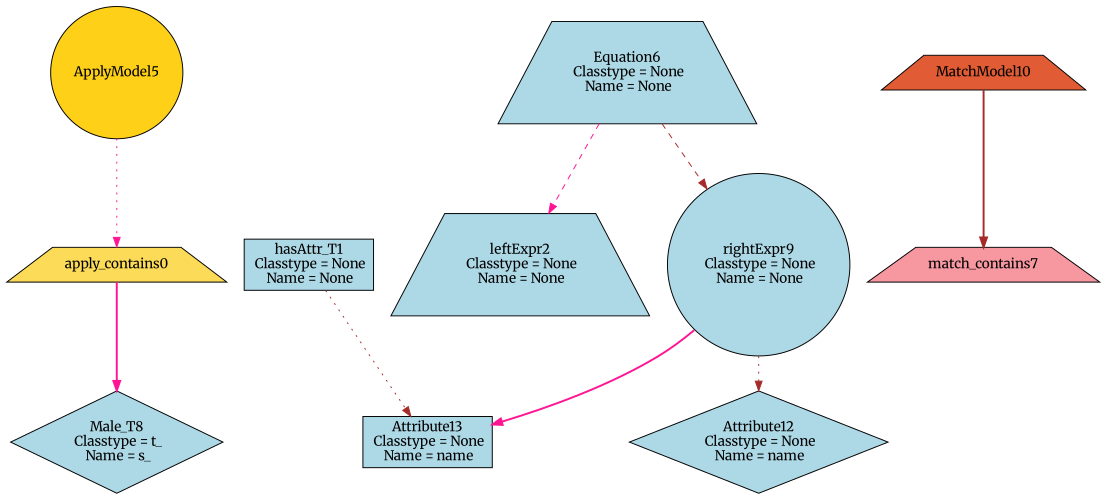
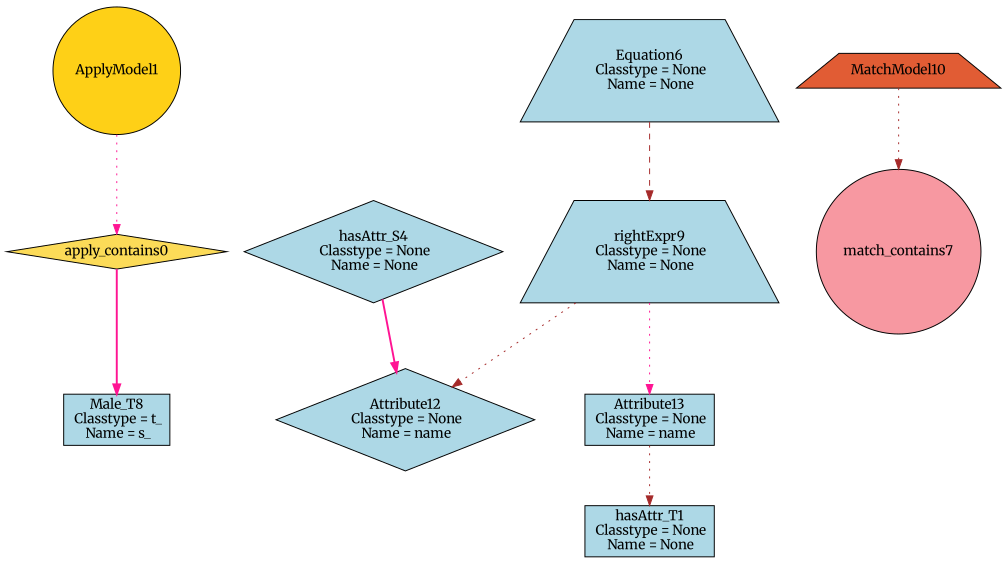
(117, 73) -> (117, 71)
(984, 164) -> (899, 124)
none -> (374, 252)
(117, 265) -> (117, 252)
(520, 265) -> none
(759, 265) -> (650, 252)
(984, 265) -> (899, 252)
(365, 349) -> (650, 471)
(603, 385) -> (650, 344)
(117, 442) -> (117, 420)
